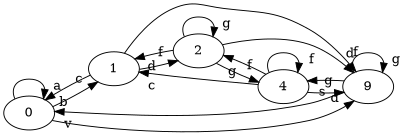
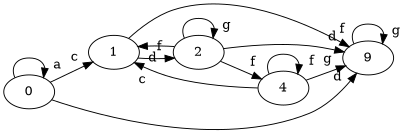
(249, 66) -> none
(330, 80) -> none
(72, 85) -> none
(205, 115) -> none
